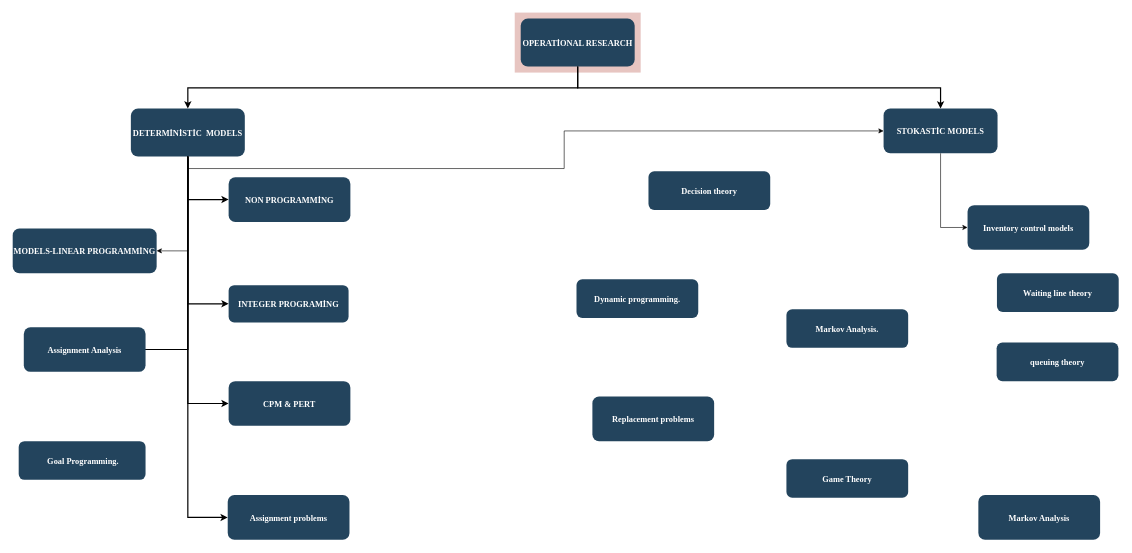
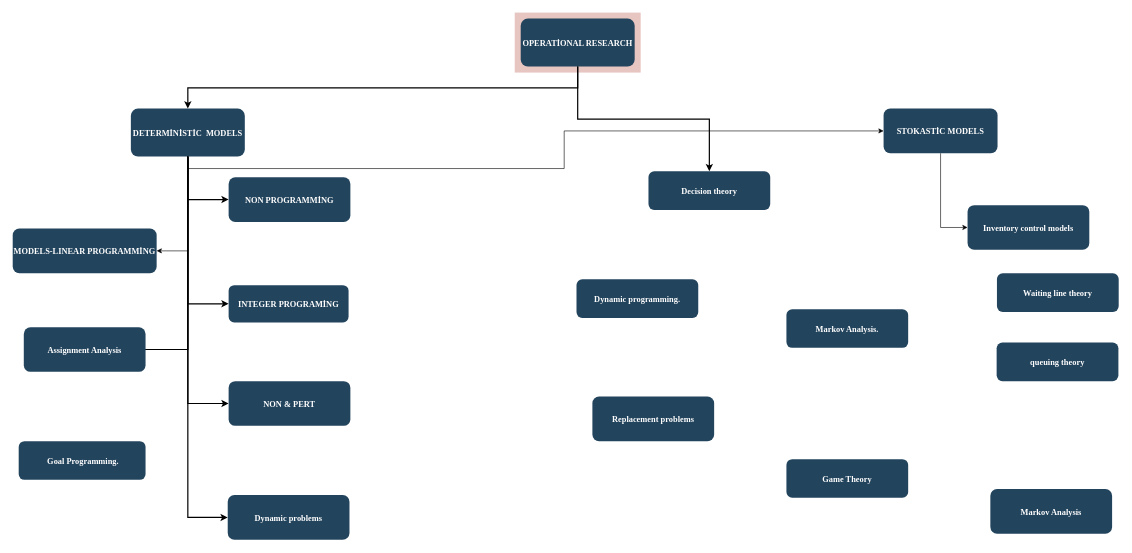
(767, 88) -> (651, 119)
(289, 404) -> (289, 404)
(288, 518) -> (288, 518)
(1039, 518) -> (1051, 512)
